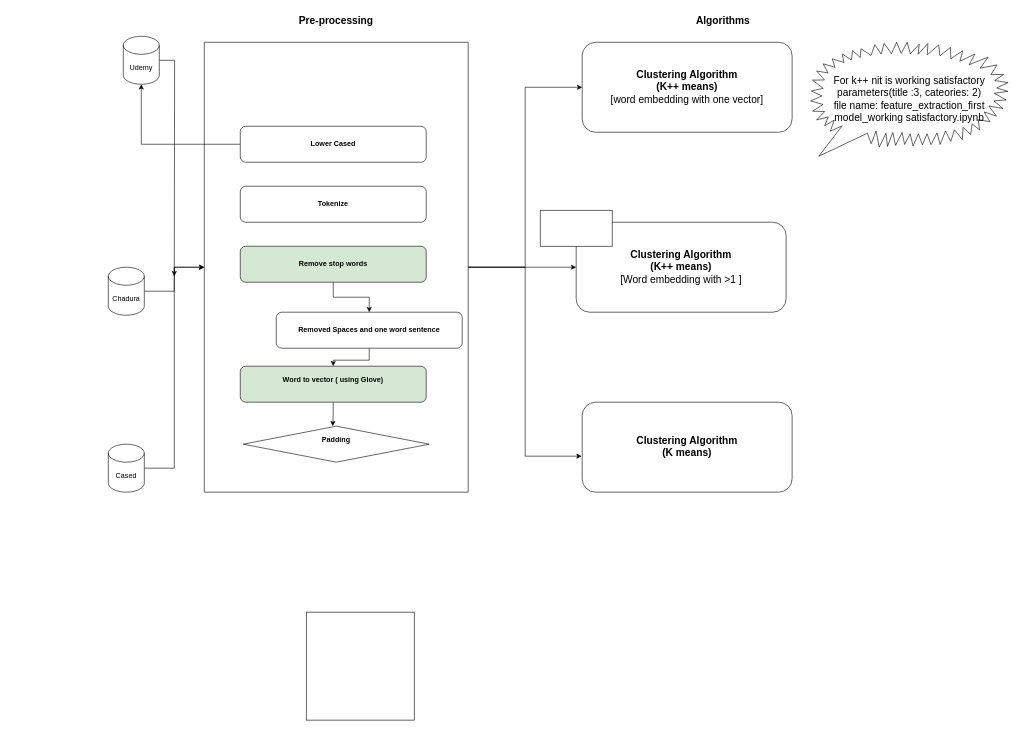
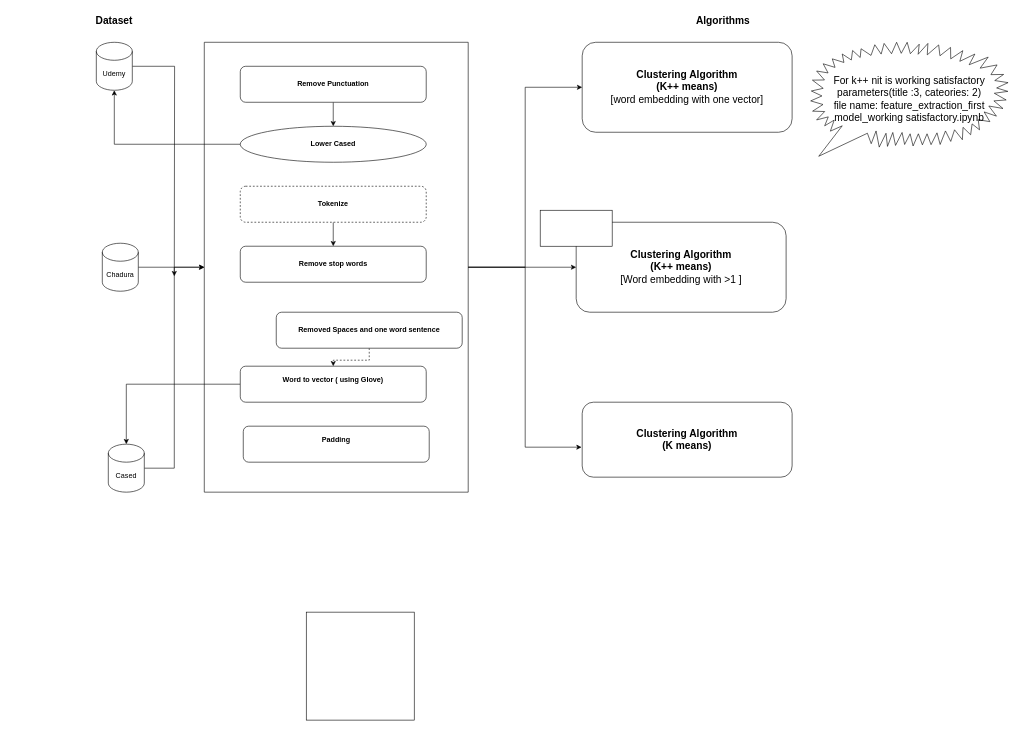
none -> (114, 21)
(336, 21) -> none
(141, 60) -> (114, 66)
none -> (333, 84)
none -> (333, 120)
(333, 144) -> (333, 144)
(333, 204) -> (333, 204)
none -> (333, 240)
(333, 264) -> (333, 264)
(126, 291) -> (120, 267)
(333, 296) -> none
(356, 360) -> (356, 360)
(333, 384) -> (333, 384)
(333, 420) -> (126, 384)
(336, 444) -> (336, 444)
(687, 447) -> (687, 440)
